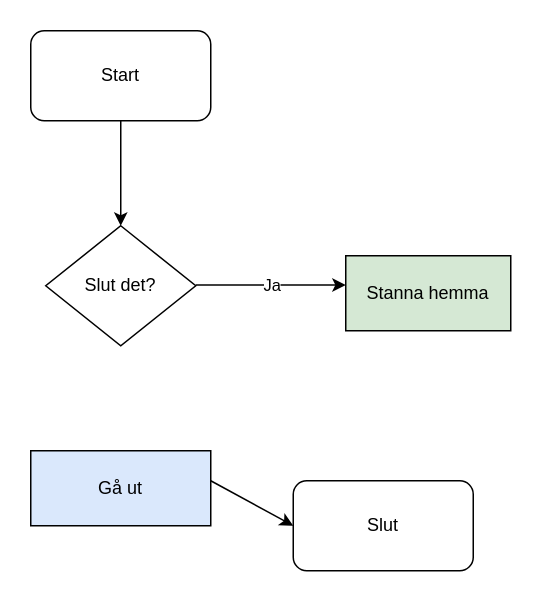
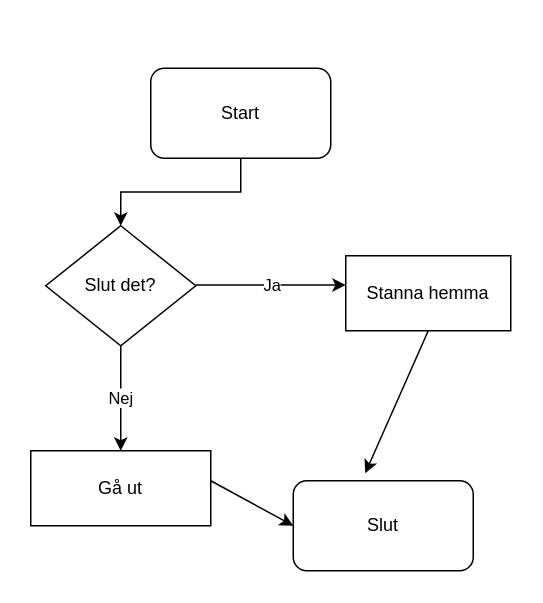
(121, 76) -> (241, 113)
(428, 293) -> (428, 293)
none -> (121, 393)
none -> (399, 398)
(121, 488) -> (121, 488)
